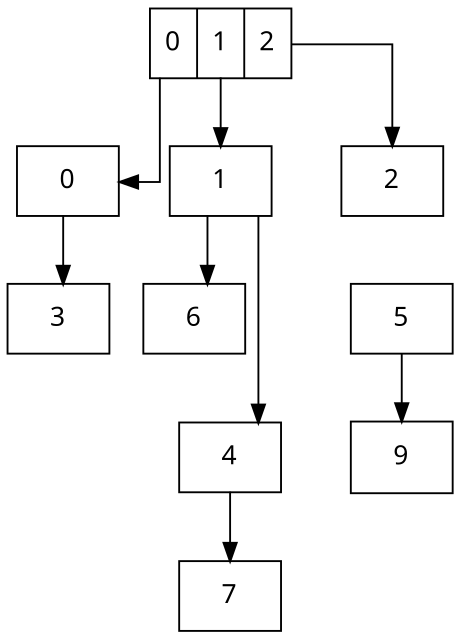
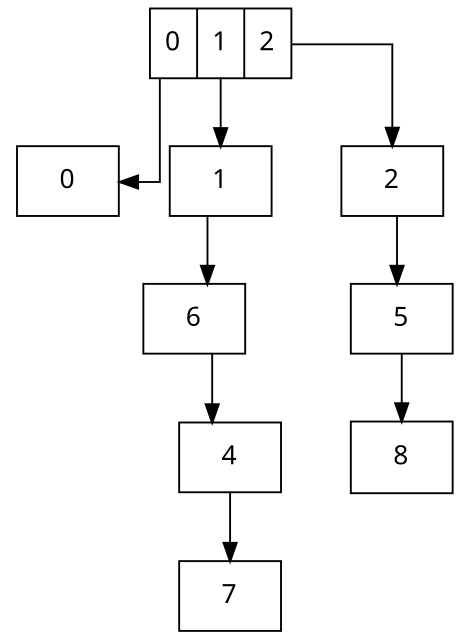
none -> (397, 240)
(258, 310) -> (212, 379)
(58, 319) -> none
(402, 457) -> (402, 457)
